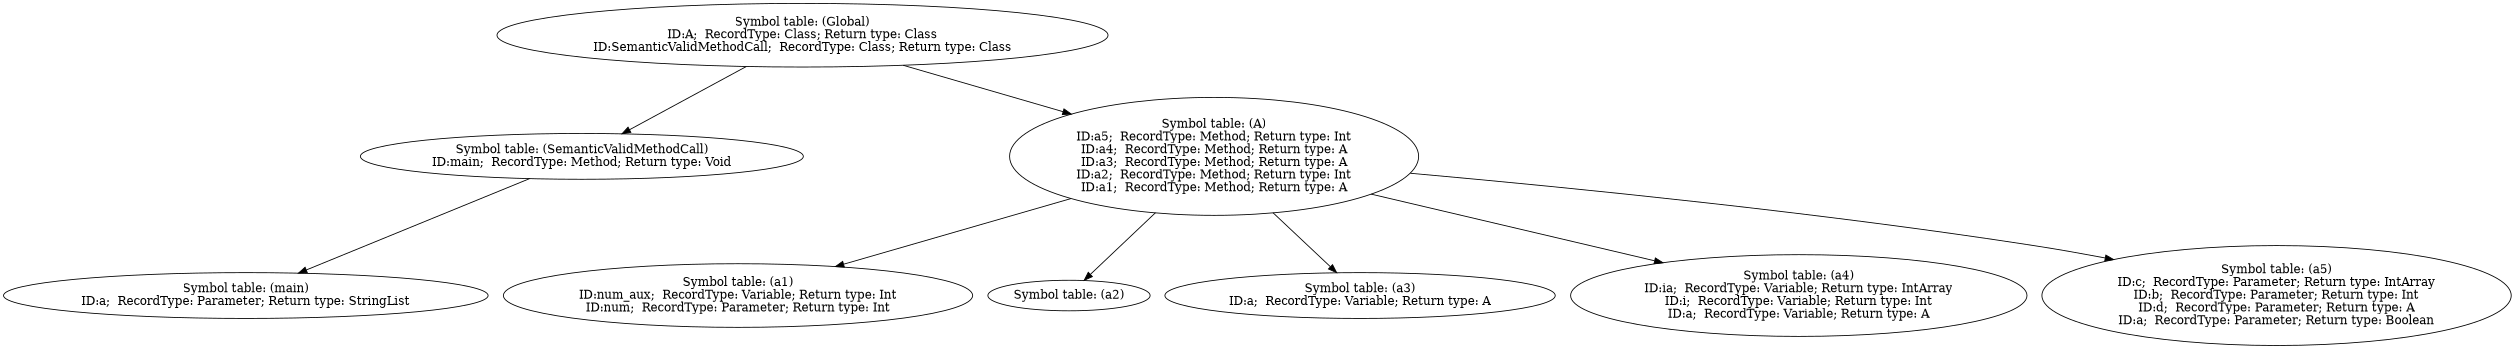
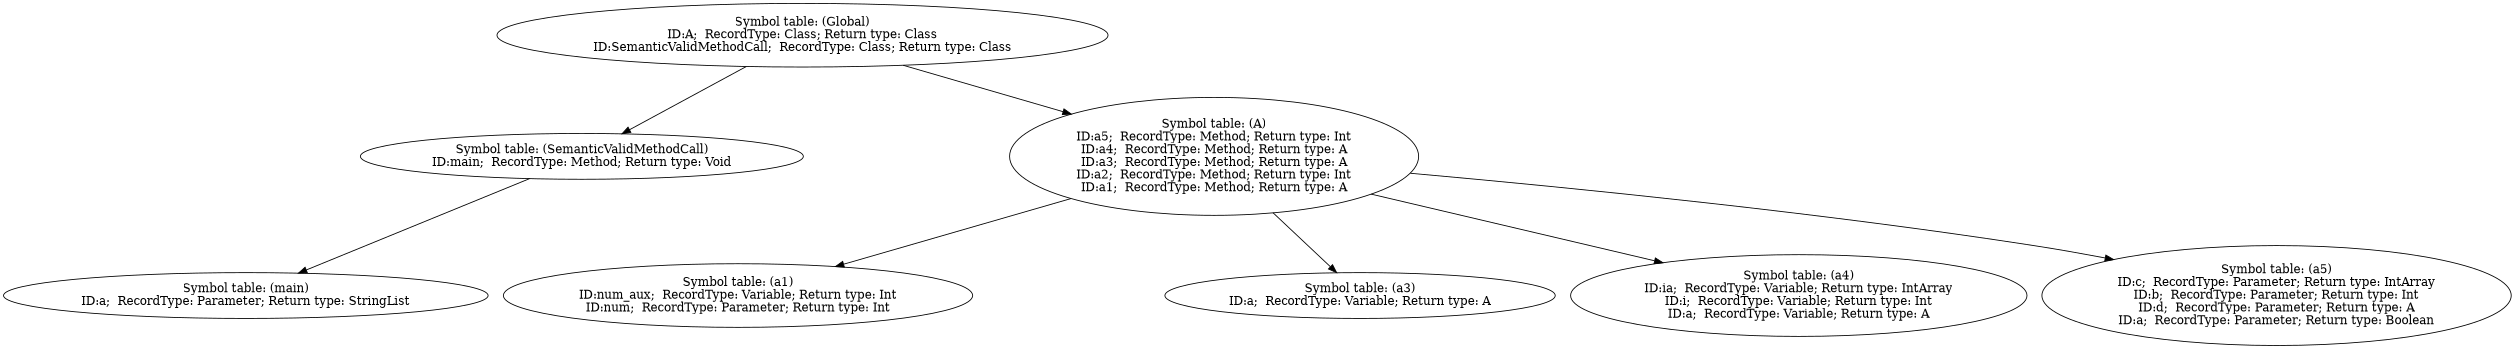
(1069, 296) -> none
